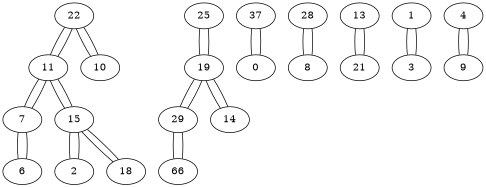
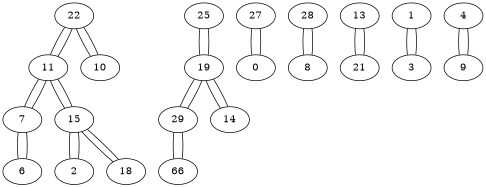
(256, 16) -> (256, 16)
